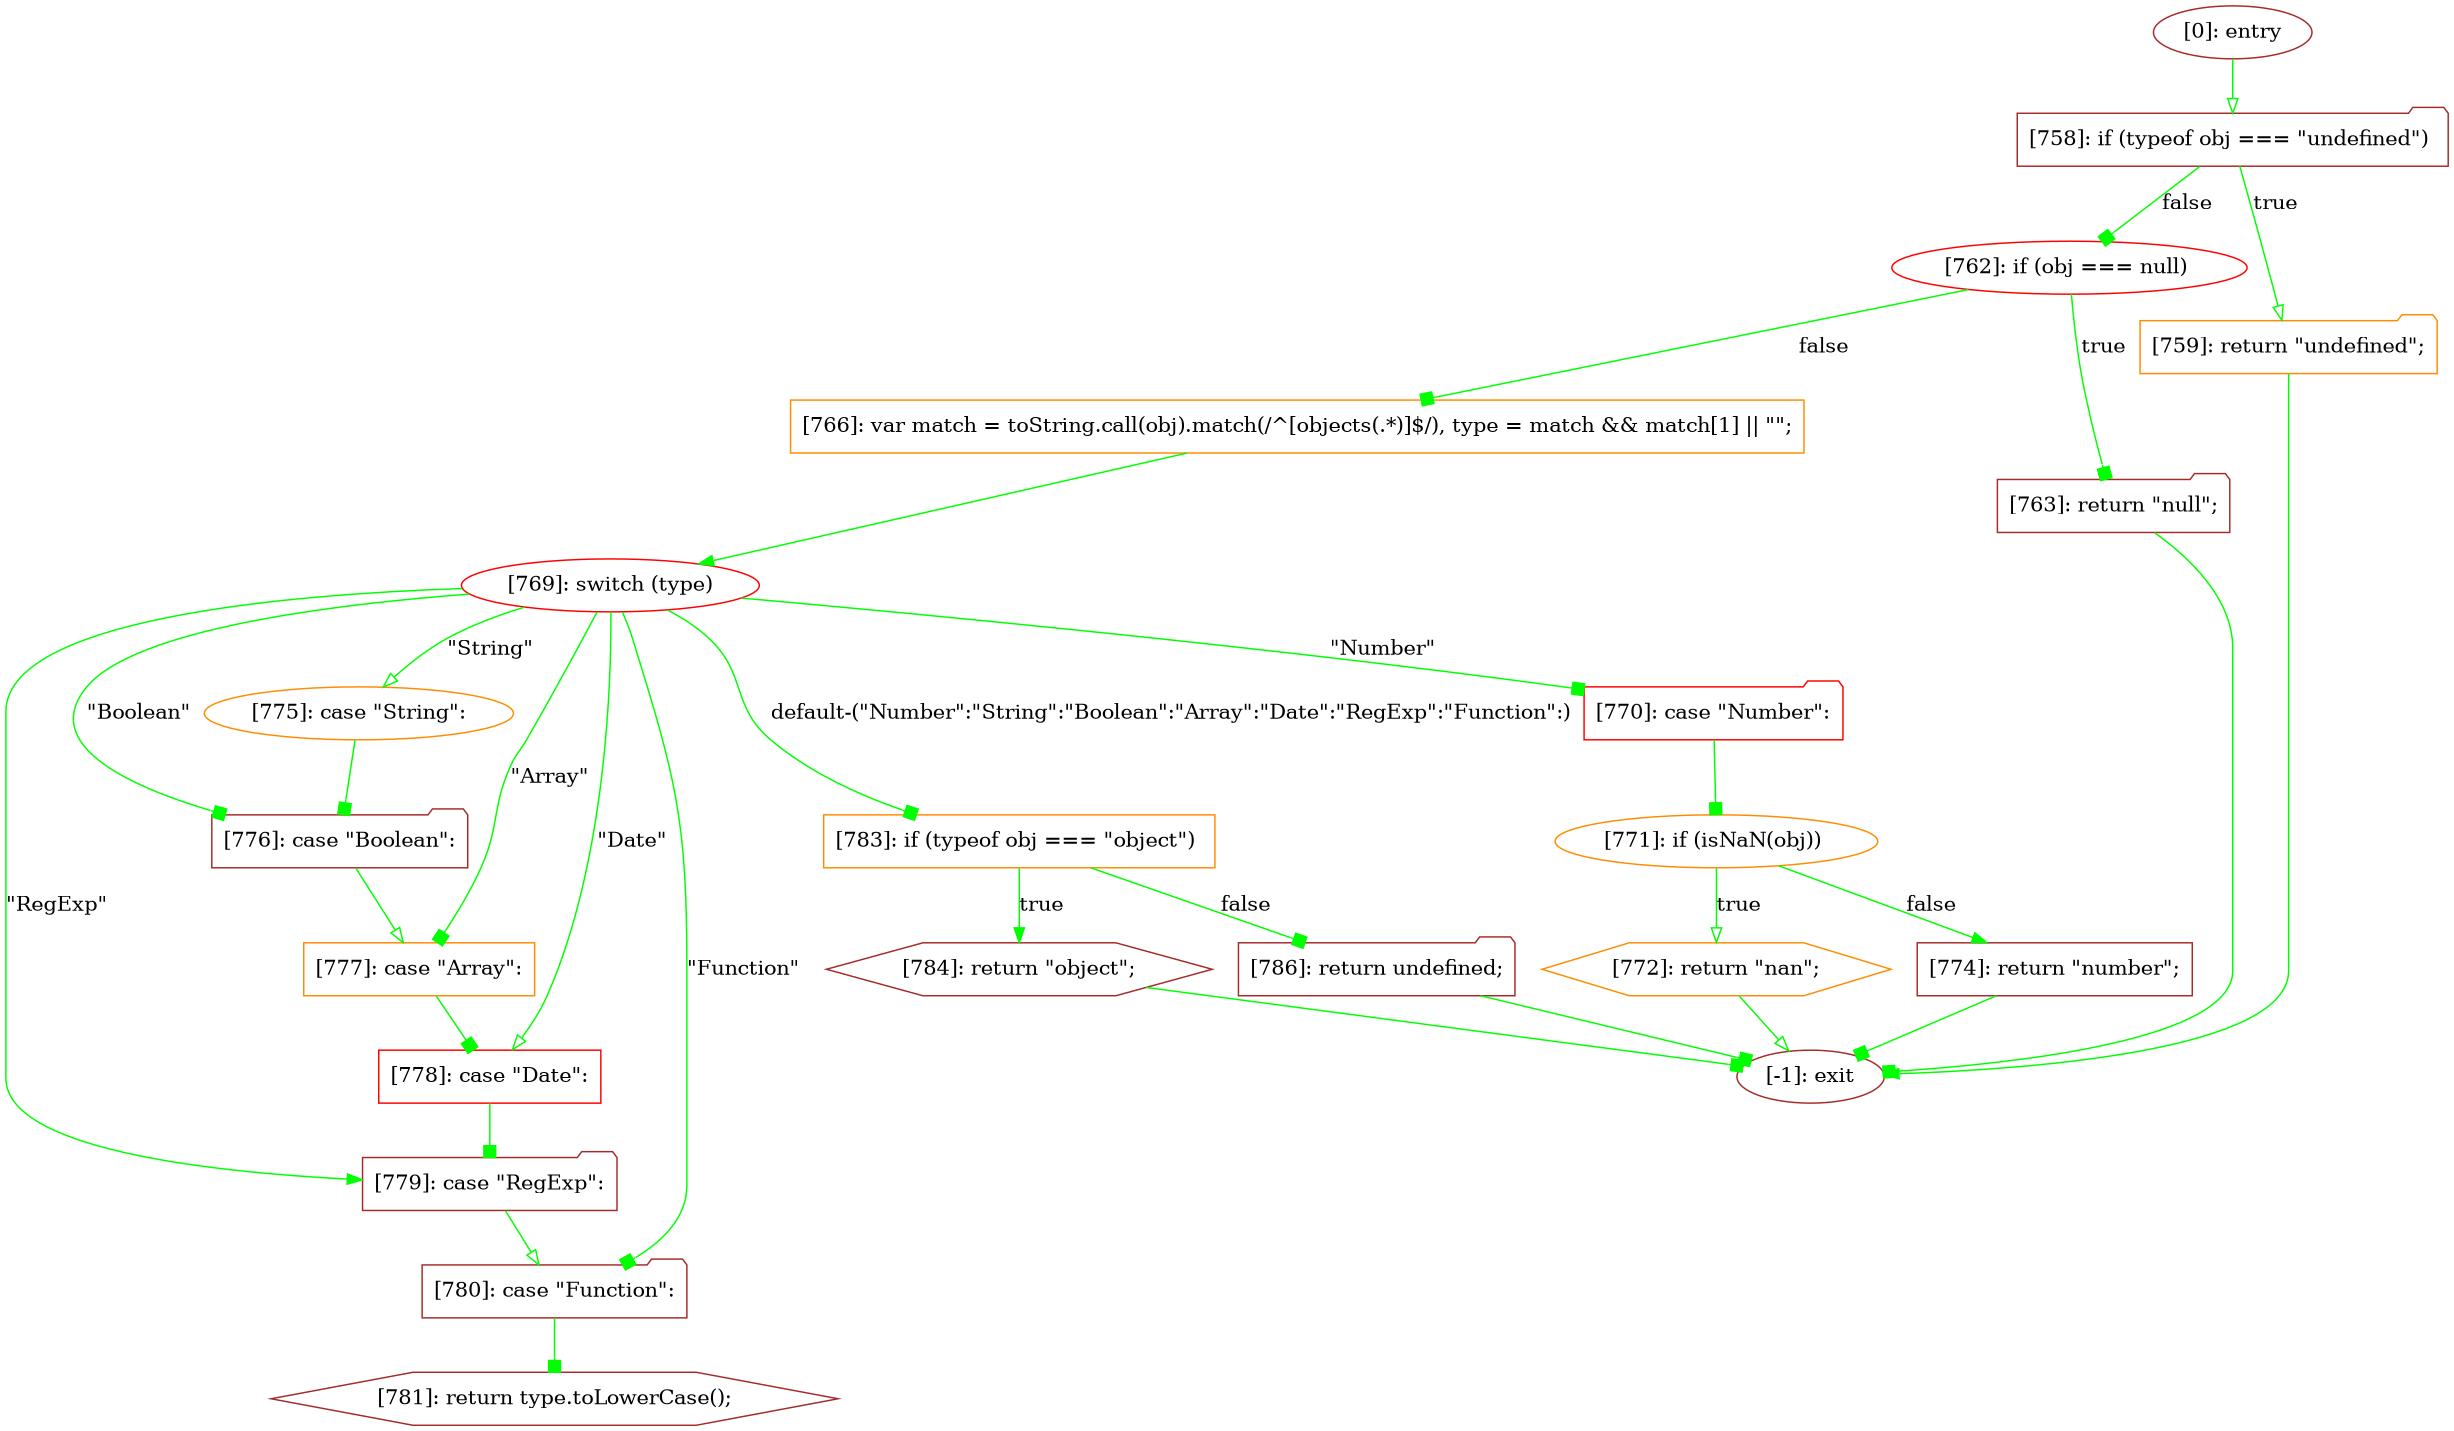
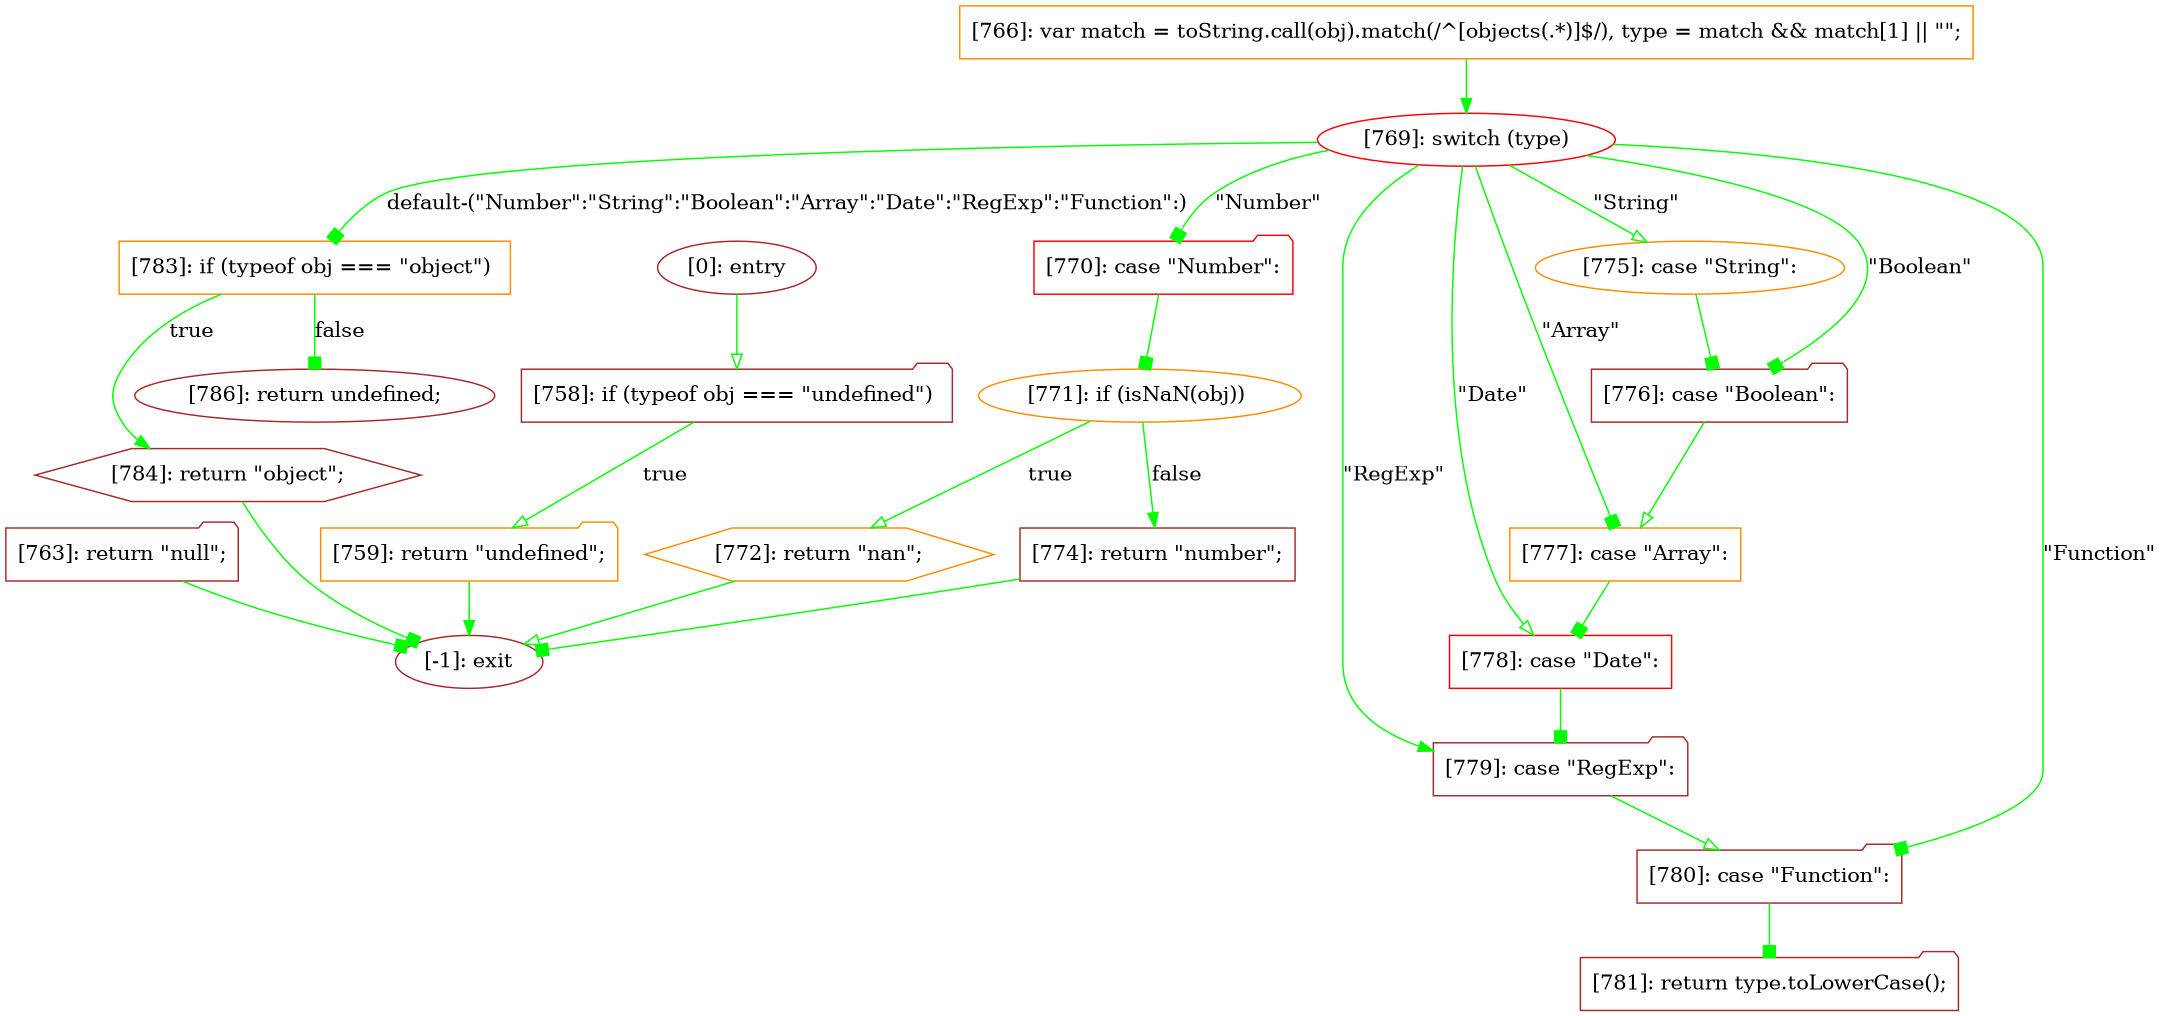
(2069, 268) -> none
(1377, 969) -> (315, 396)
(1609, 1027) -> none
(555, 1399) -> (1769, 984)
